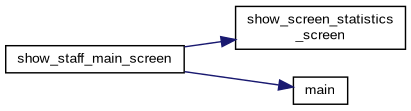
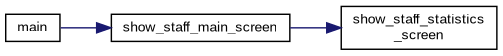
(321, 28) -> (419, 28)
(232, 78) -> (79, 28)
